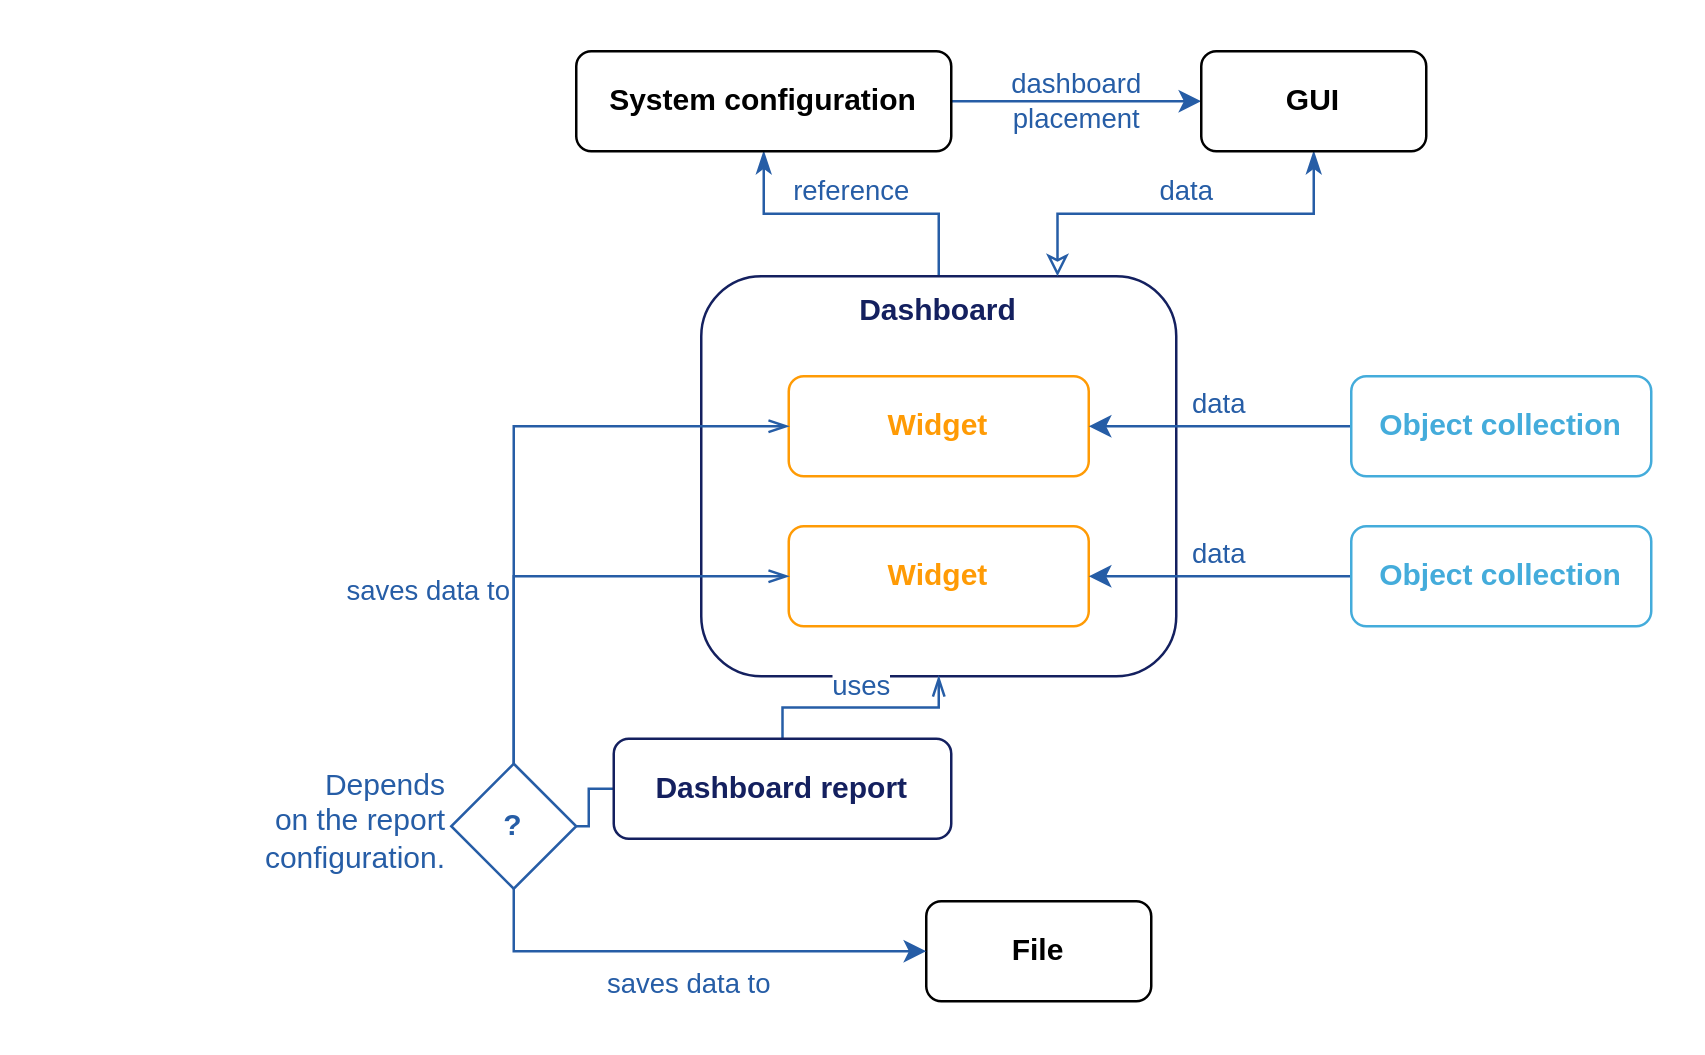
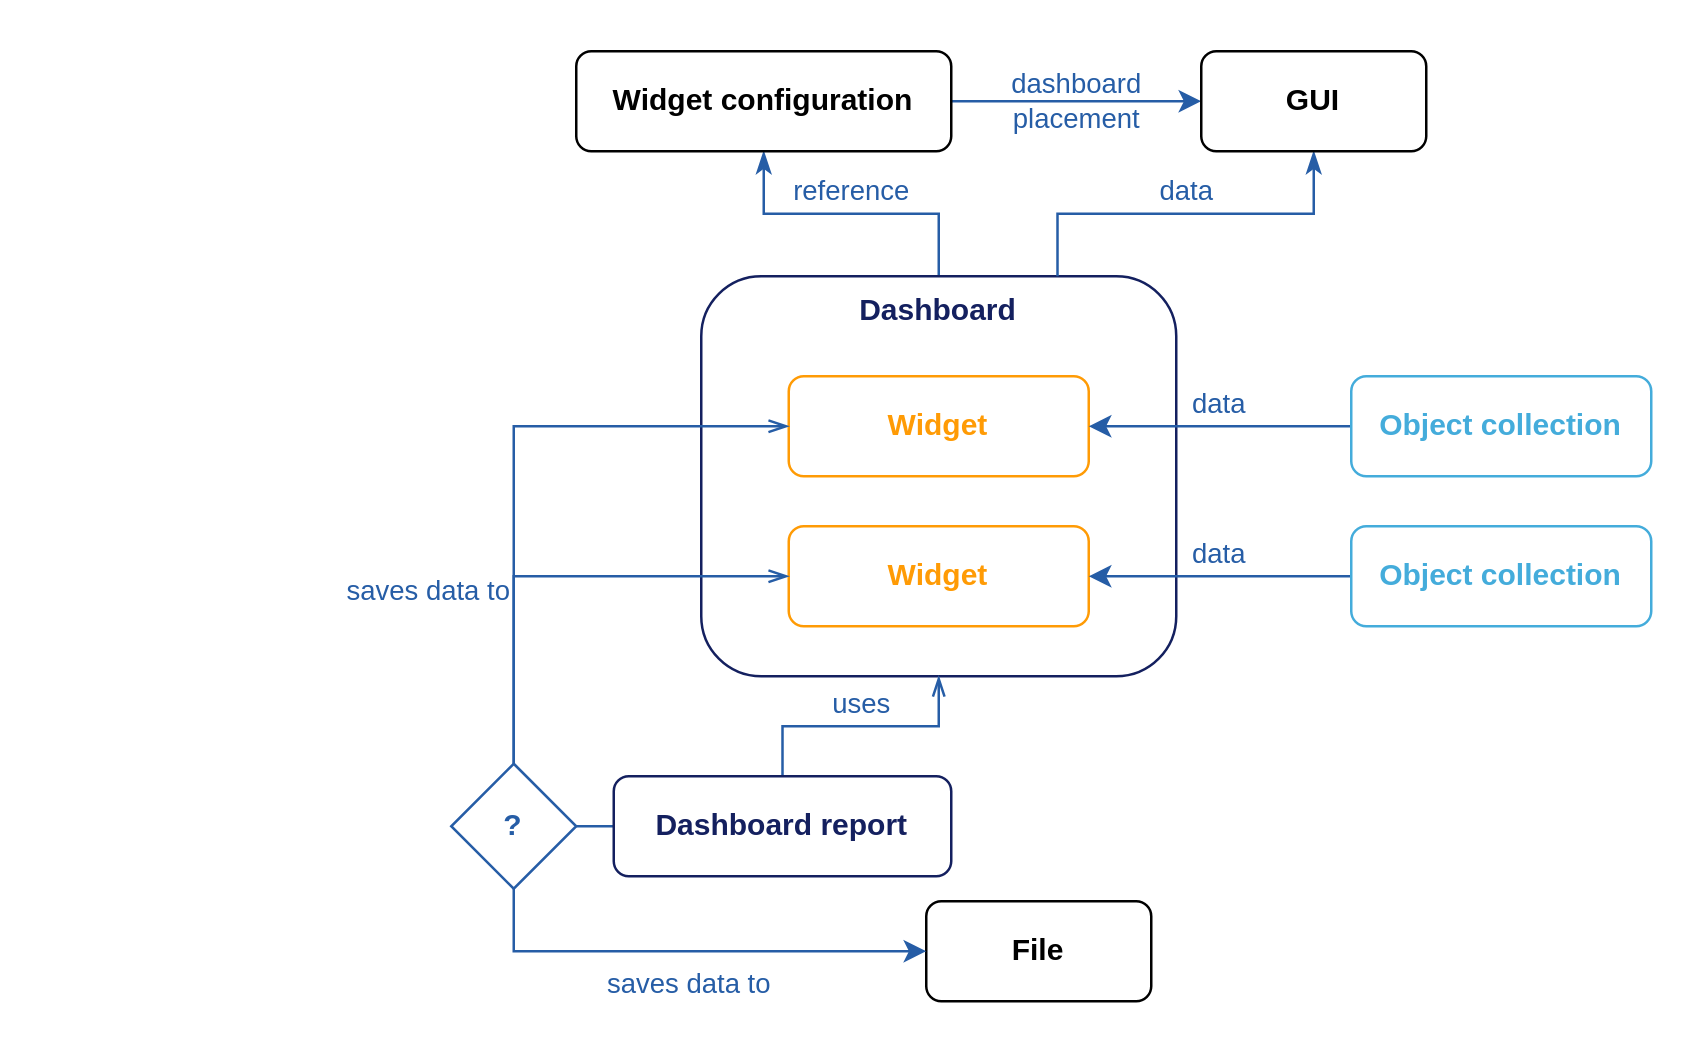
(764, 101) -> (764, 101)
(1058, 257) -> (1058, 264)
(783, 789) -> (783, 826)
(251, 820) -> none
